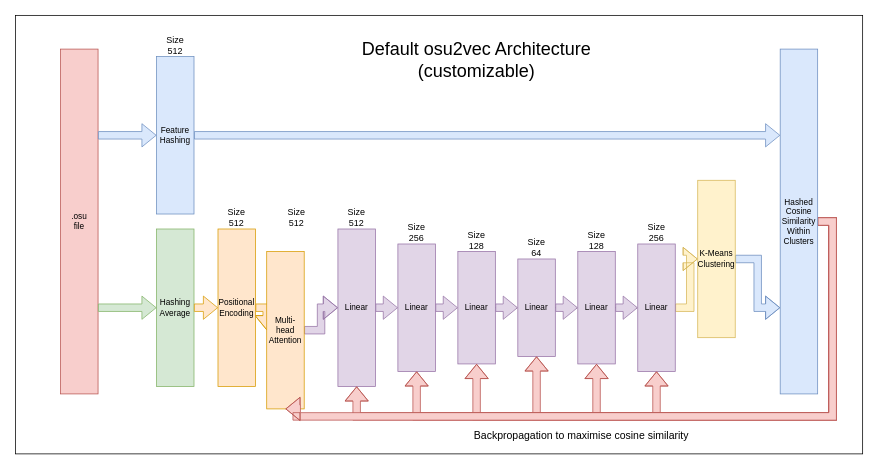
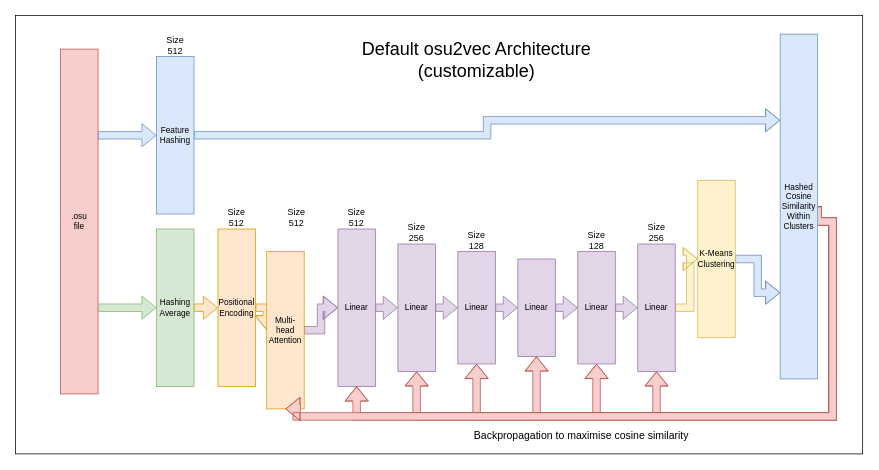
(799, 222) -> (799, 207)
(537, 248) -> none
